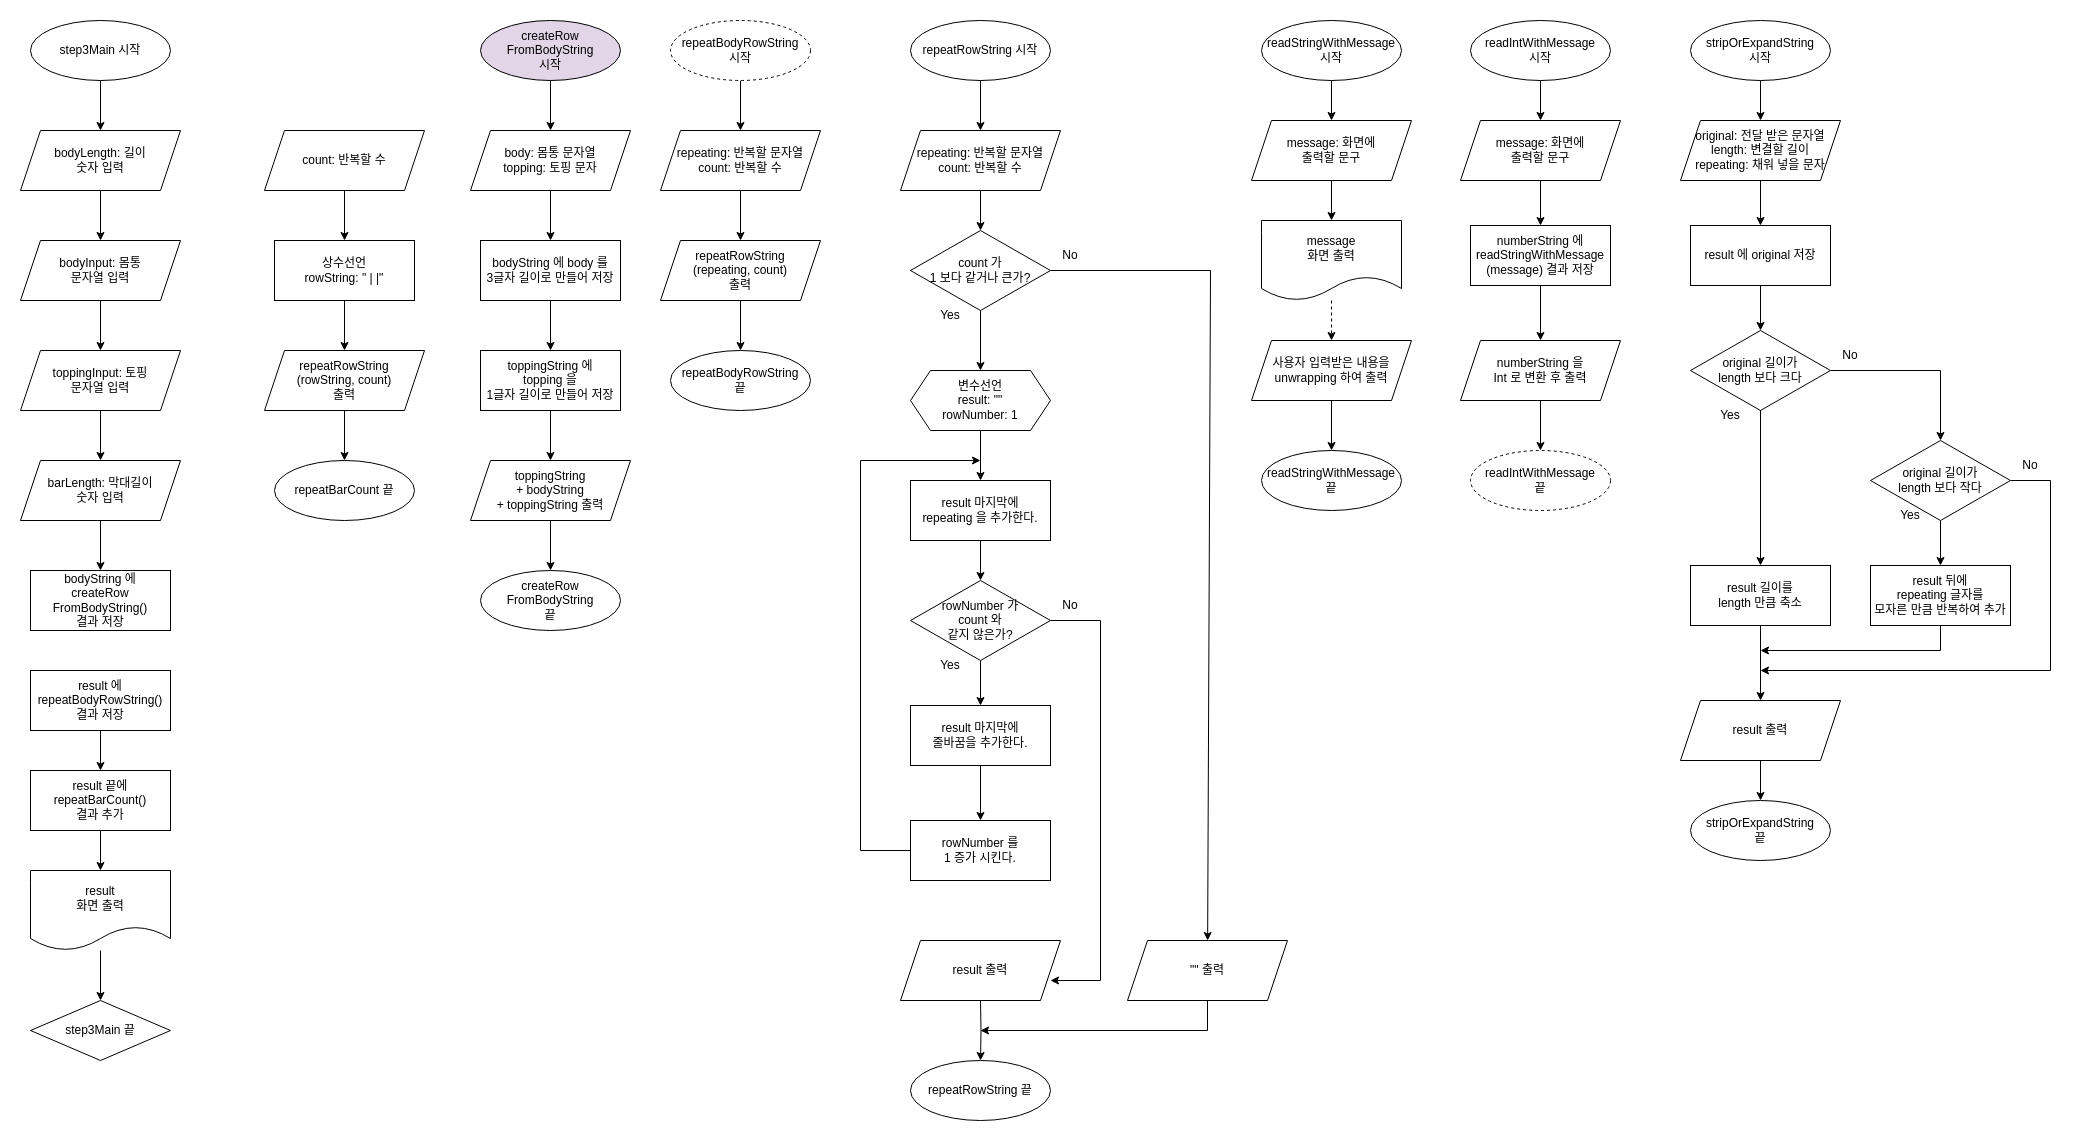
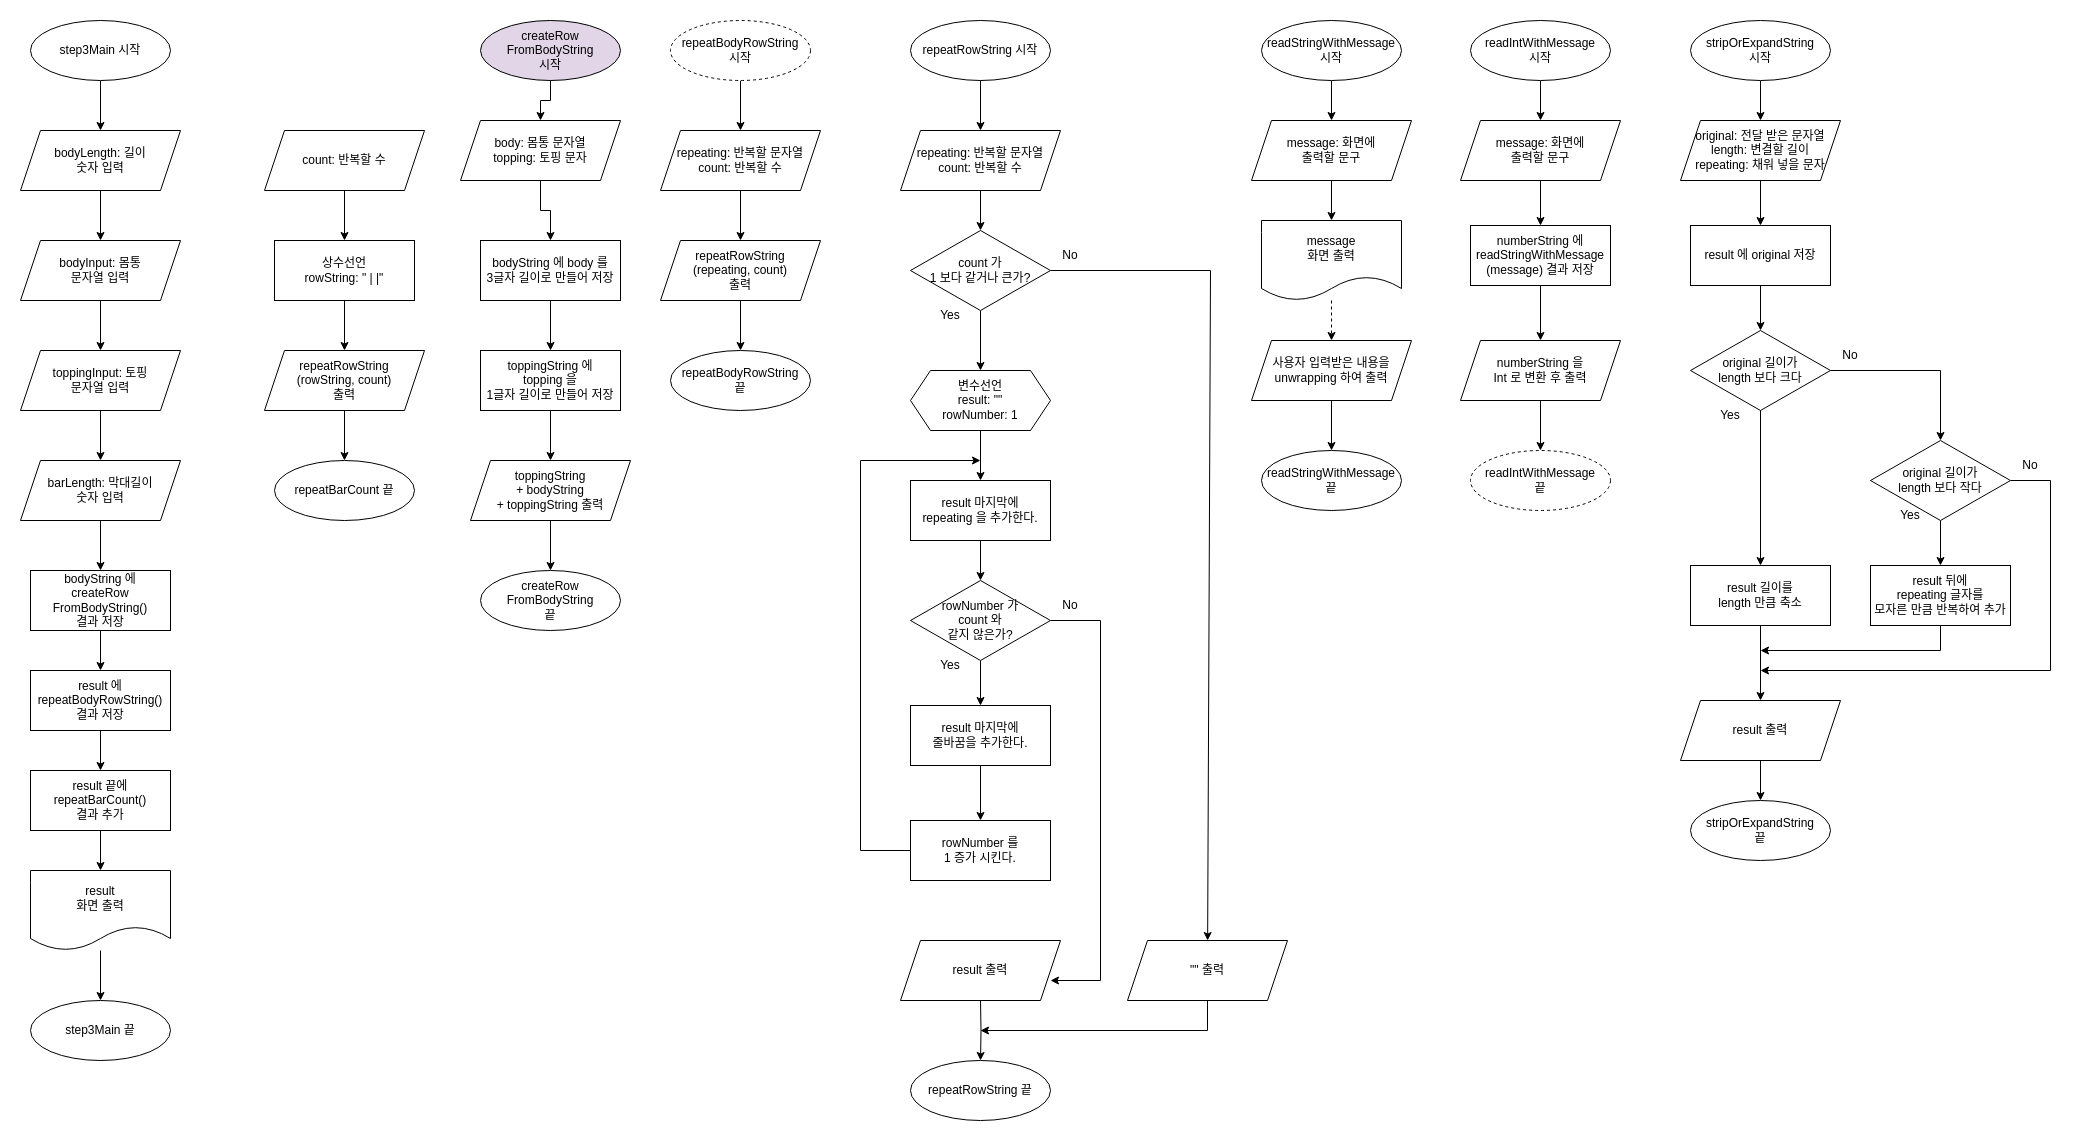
(551, 161) -> (541, 151)
none -> (101, 647)
(101, 1031) -> (101, 1031)
